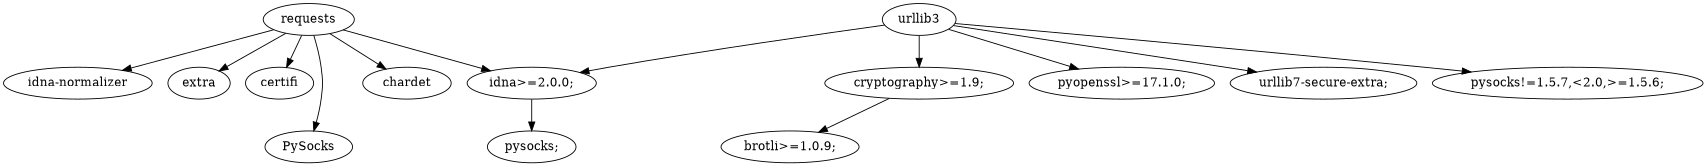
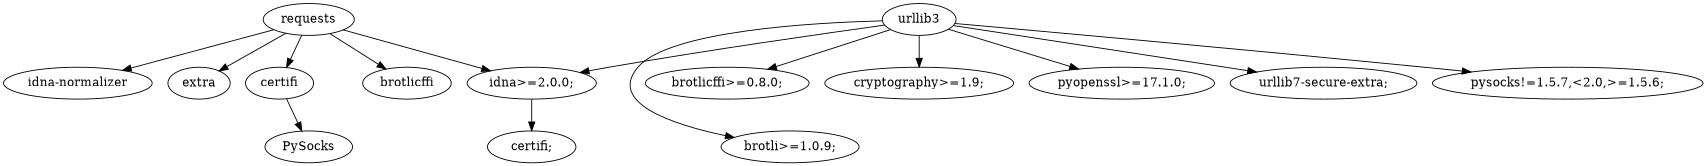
(322, 79) -> (292, 111)
(407, 83) -> (407, 83)
none -> (727, 83)
(858, 113) -> (691, 42)
(532, 147) -> (532, 147)
